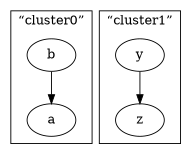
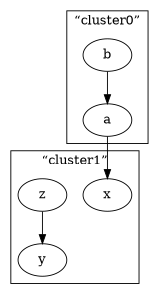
(140, 83) -> (42, 223)
none -> (107, 195)
